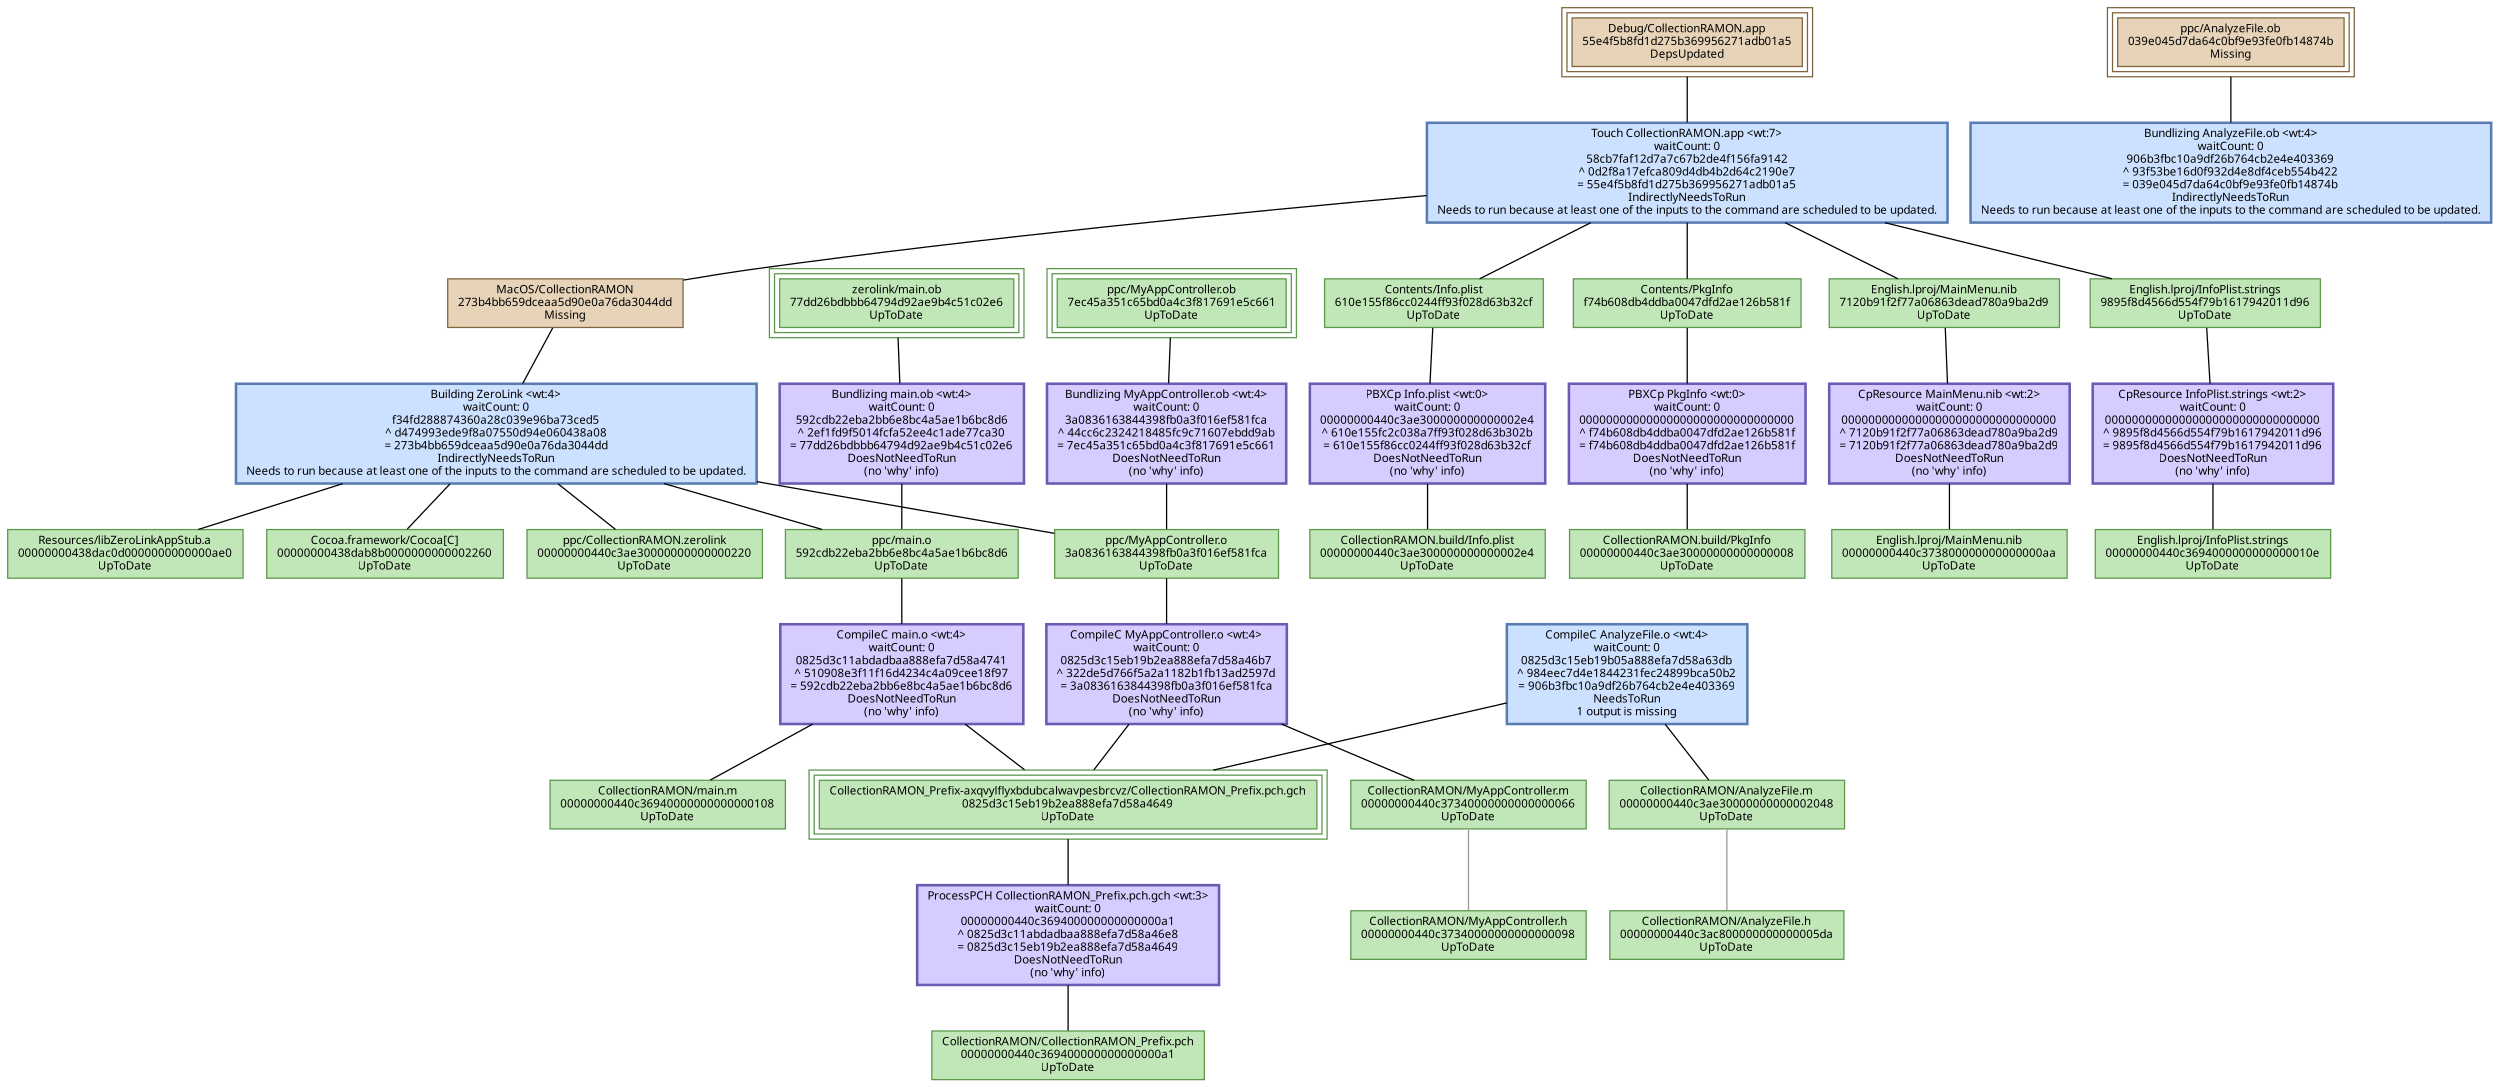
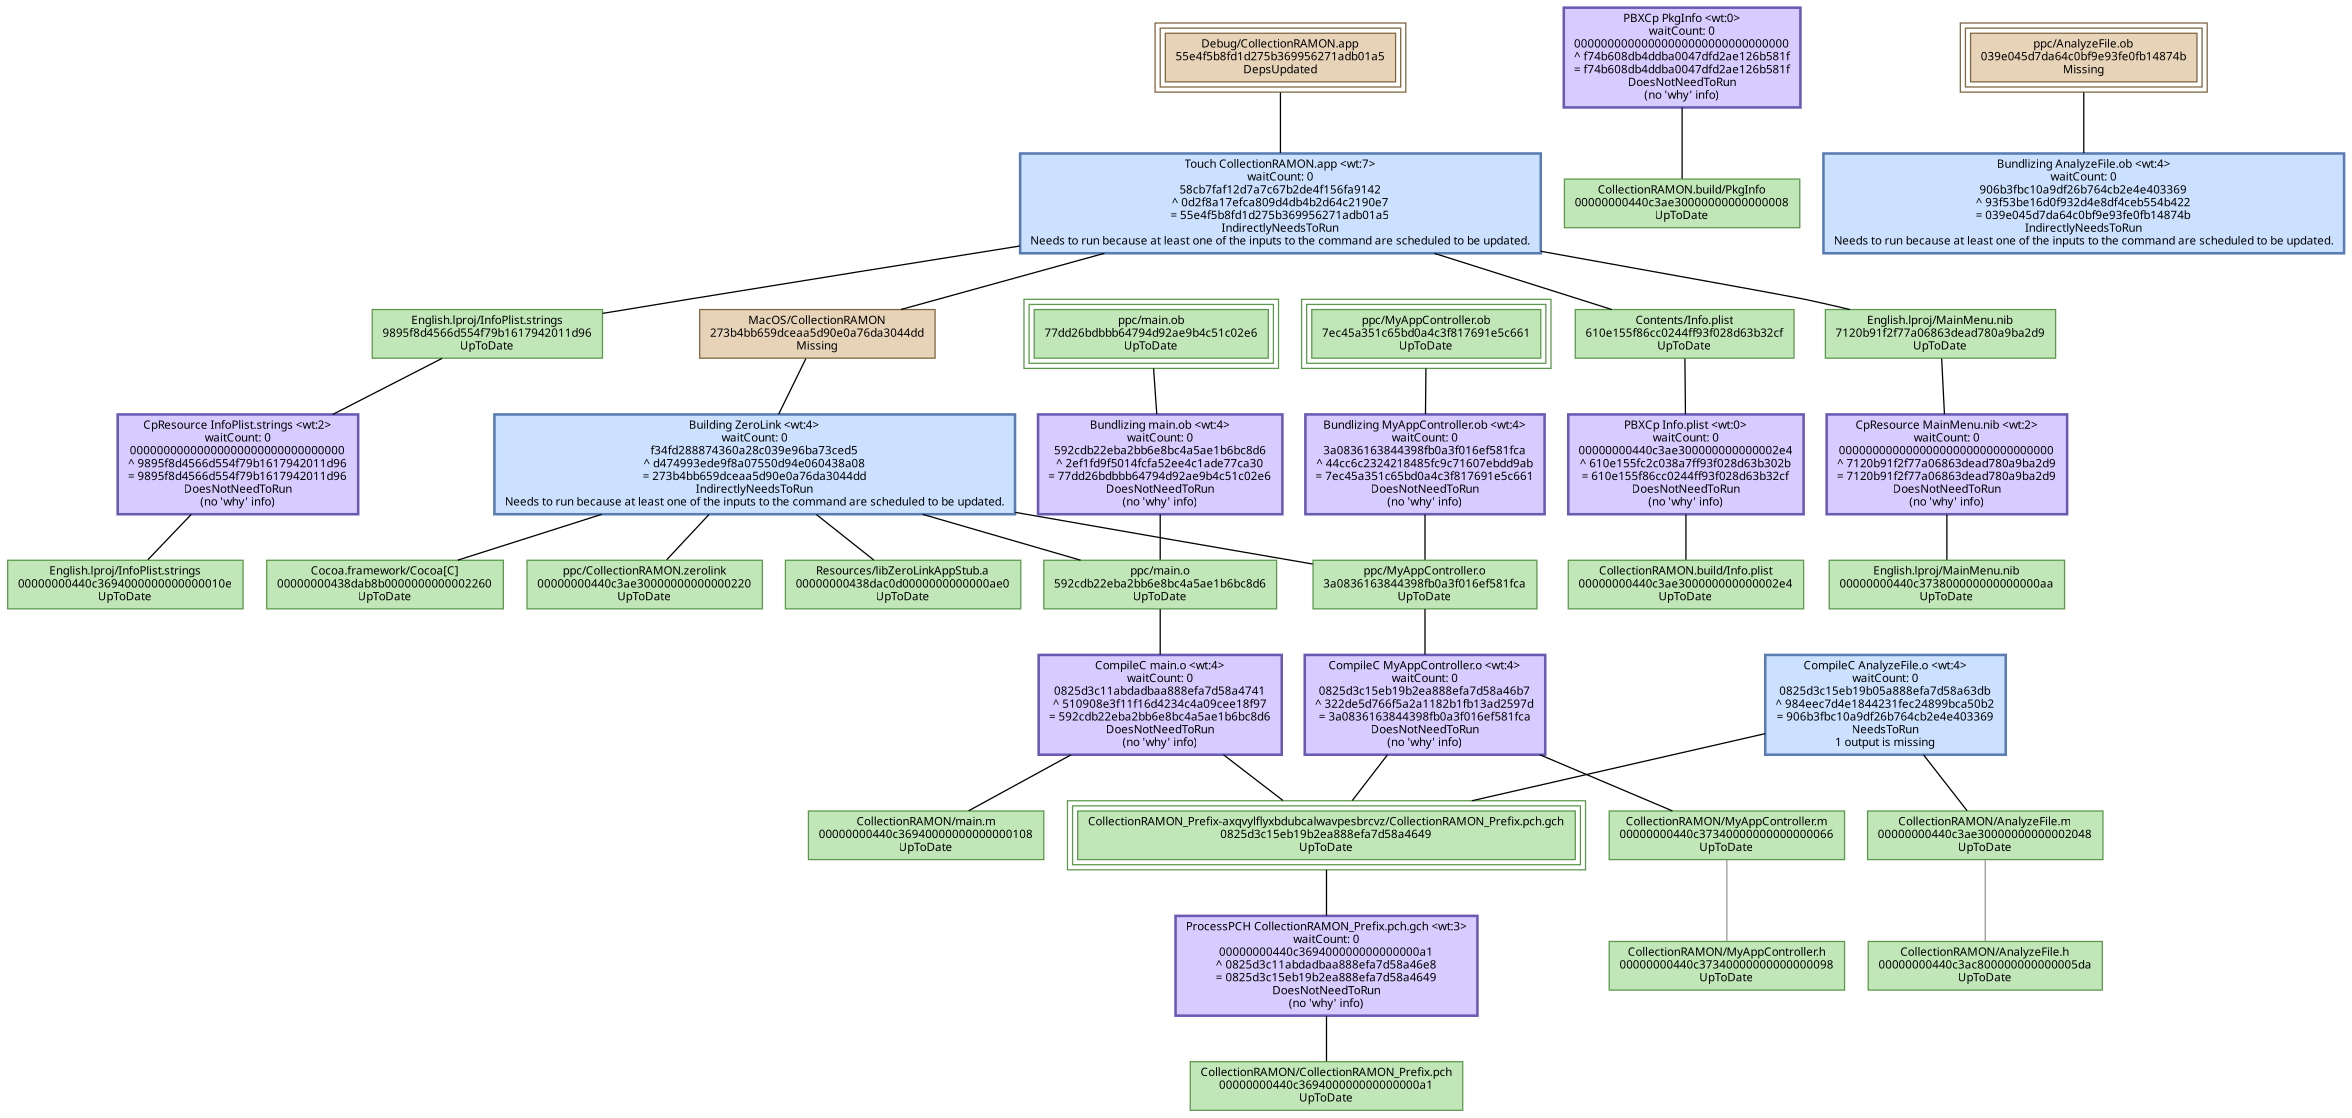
(897, 303) -> (1151, 334)
(1687, 303) -> none
